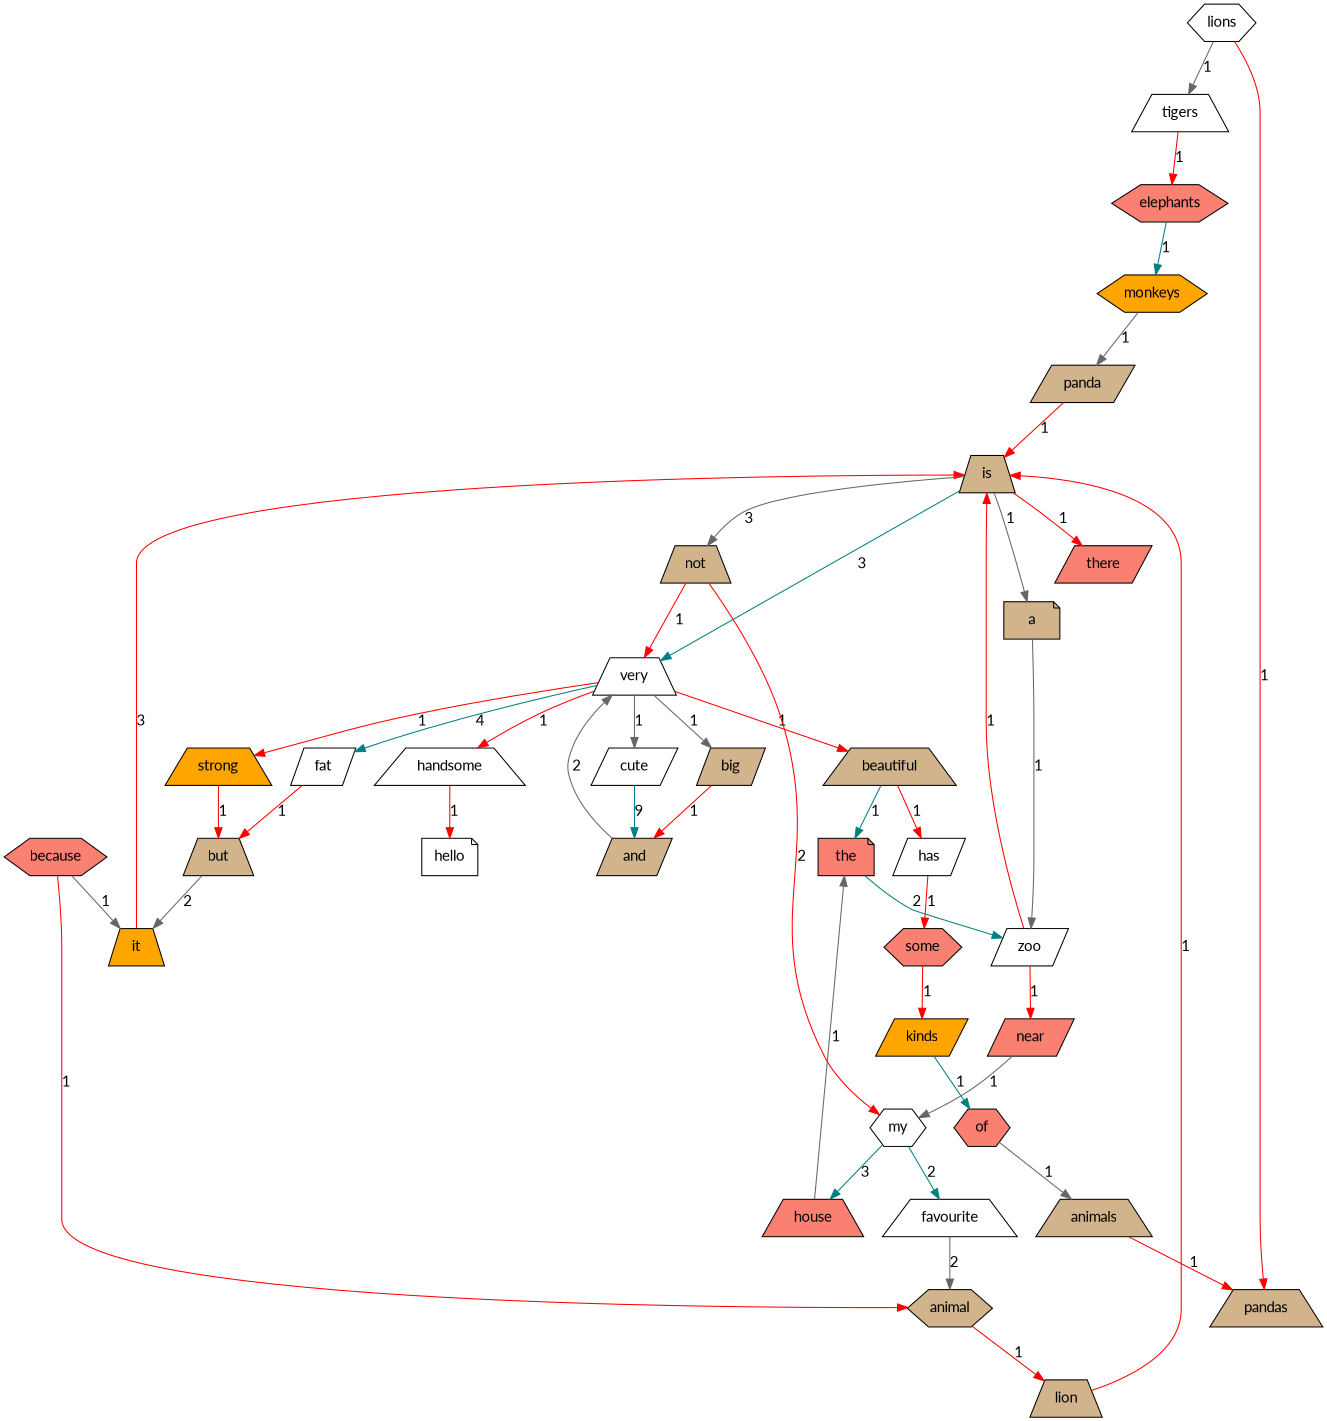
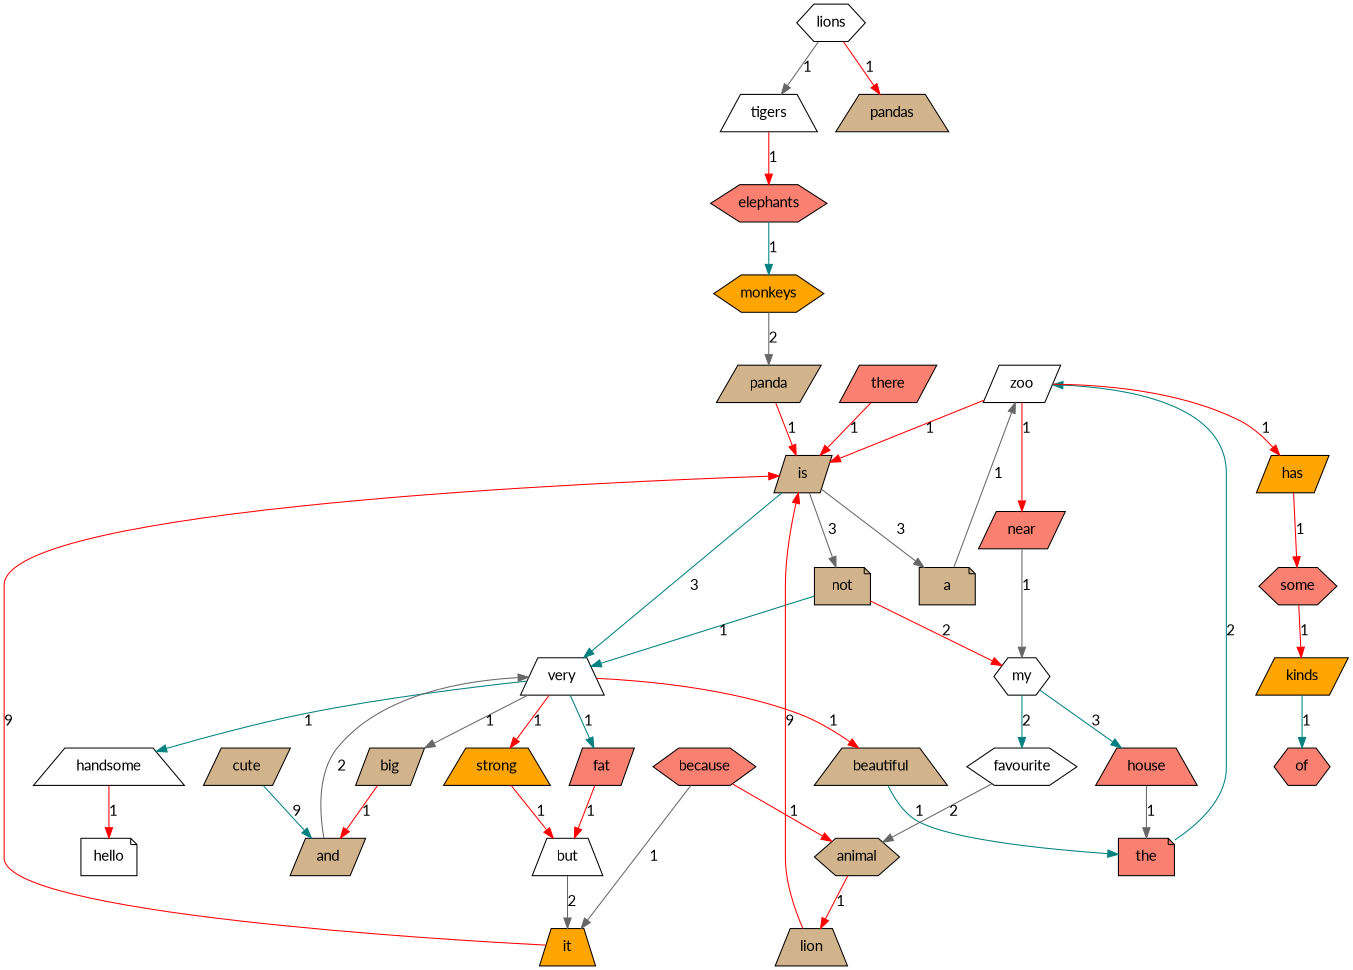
(1126, 339) -> (773, 339)
(987, 474) -> (803, 474)
(1044, 515) -> (849, 425)
(1011, 519) -> (901, 530)
(696, 564) -> (842, 586)
(668, 616) -> (708, 630)
(539, 714) -> (345, 706)
(634, 716) -> none
(141, 722) -> (9, 722)
(480, 722) -> (589, 722)
(323, 767) -> (602, 767)
(634, 767) -> (247, 767)
(907, 807) -> (1169, 397)
(218, 857) -> (568, 857)
(929, 857) -> (1293, 474)
(1186, 947) -> (790, 722)
(950, 1218) -> (1022, 767)
(1094, 1218) -> none
